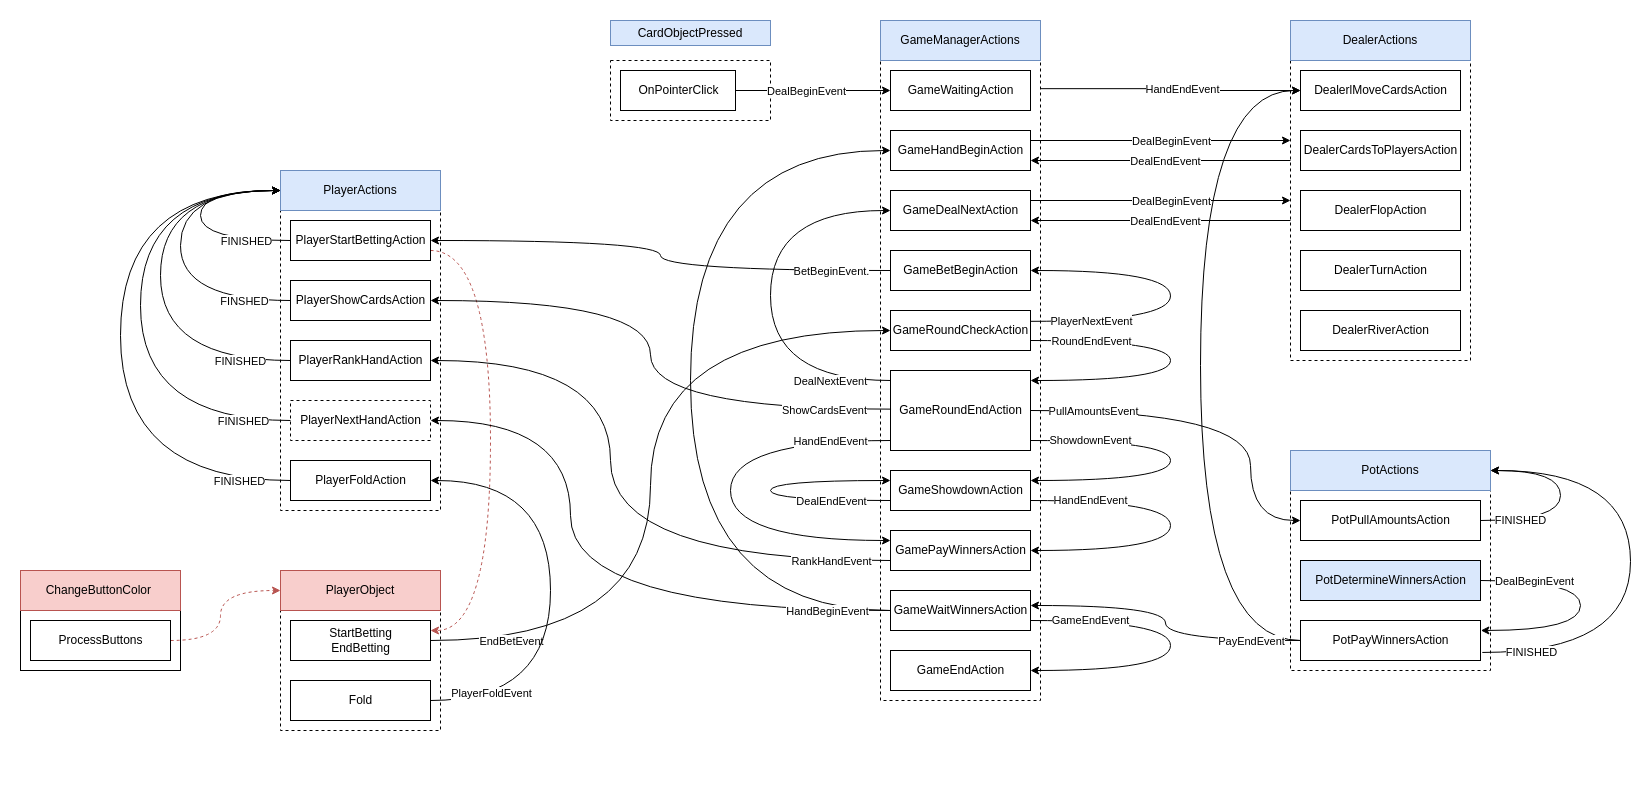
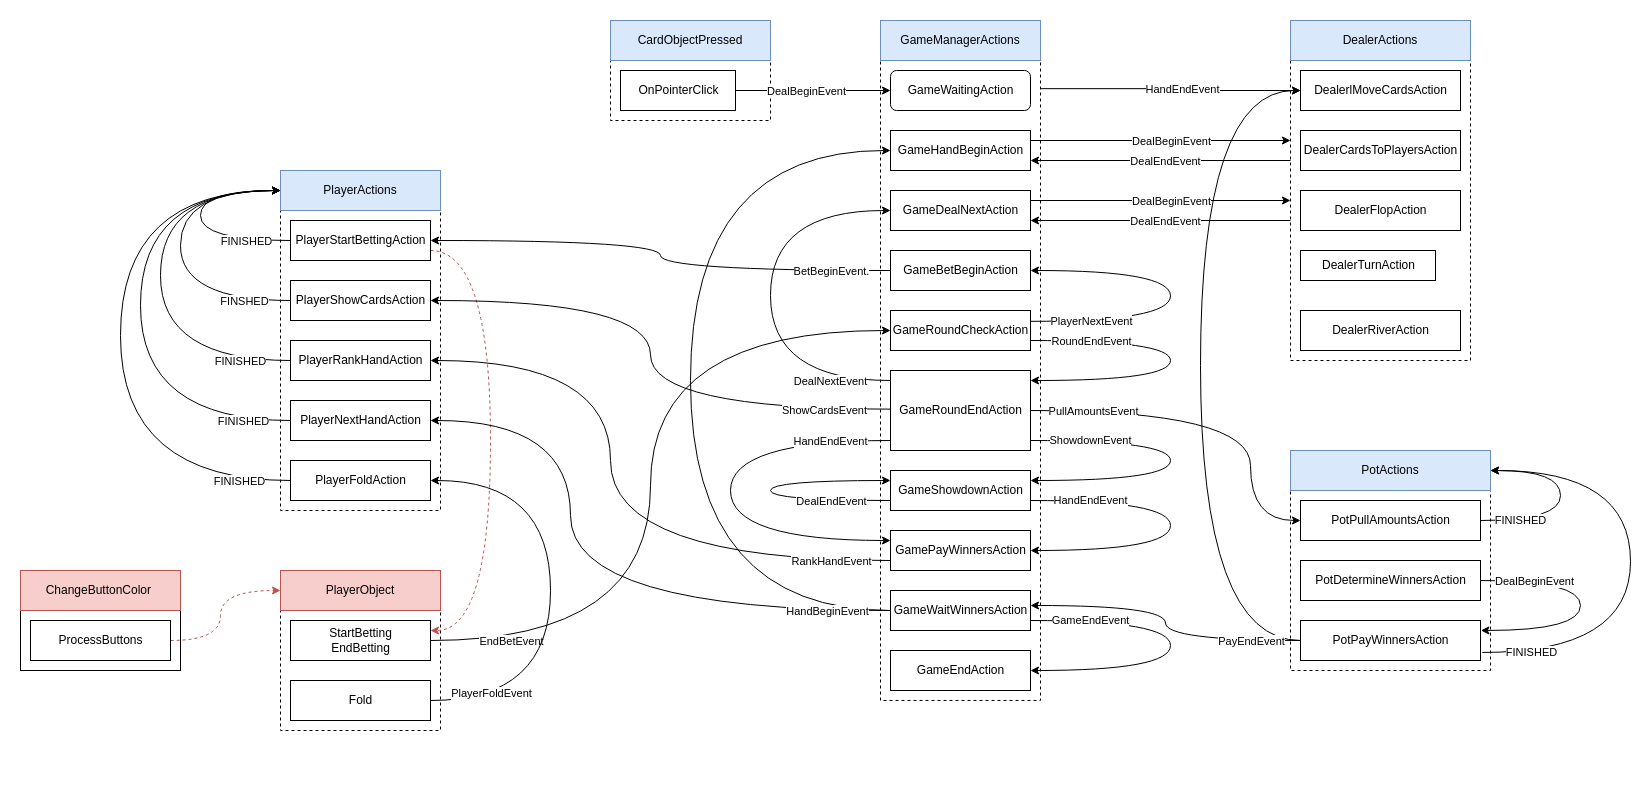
(691, 33) -> (691, 41)
(961, 91) -> (961, 91)
(1381, 271) -> (1368, 266)
(361, 421) -> (361, 421)
(1391, 581) -> (1391, 581)
